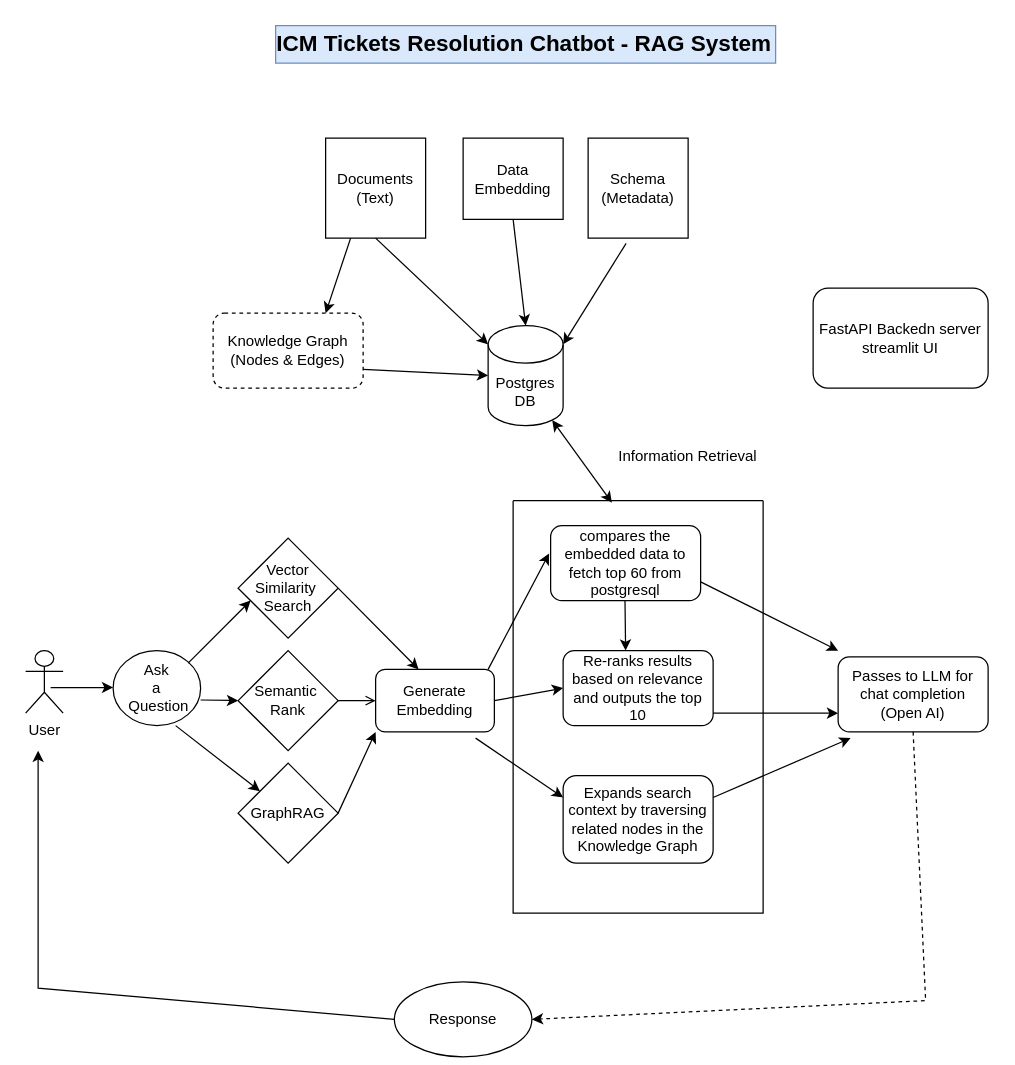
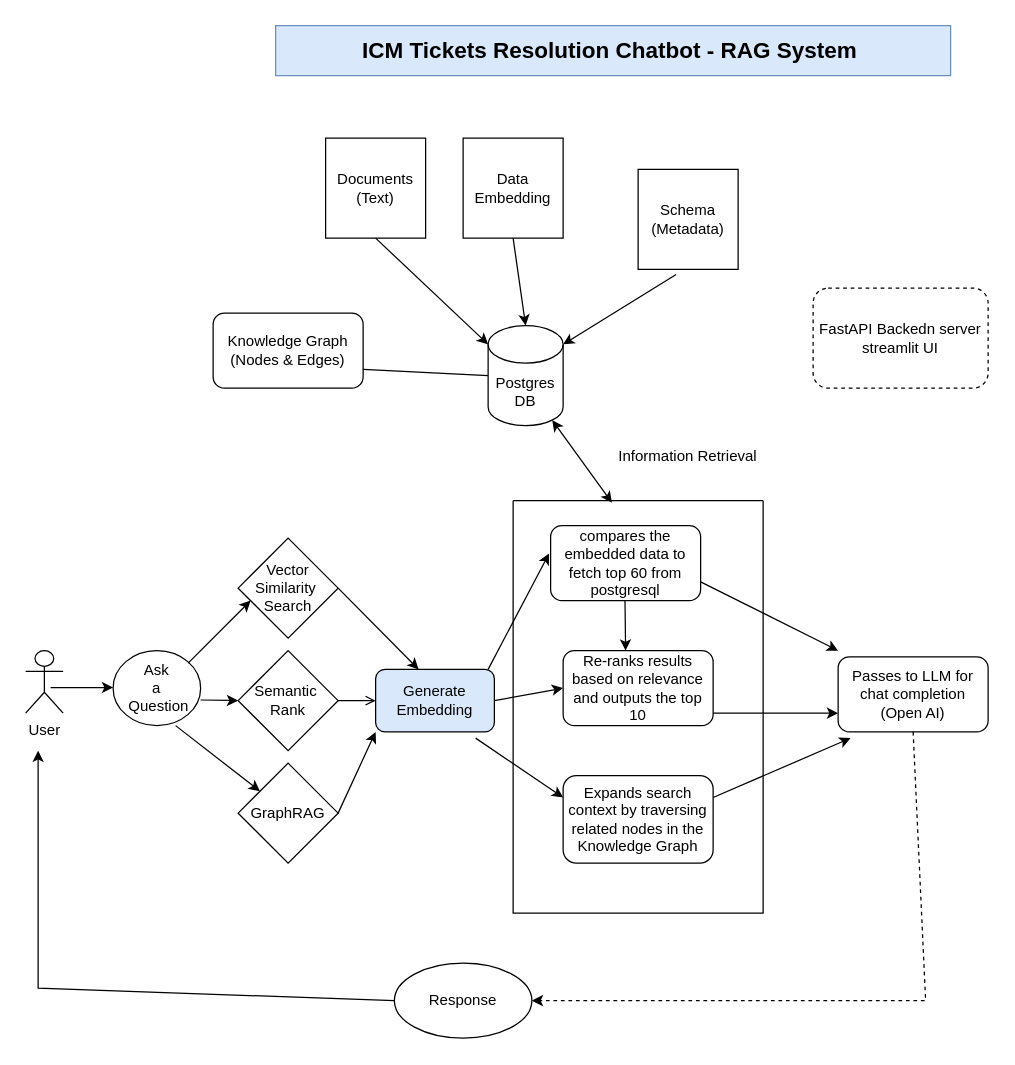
(526, 44) -> (613, 51)
(513, 179) -> (513, 188)
(638, 188) -> (688, 219)
(340, 271) -> none
(901, 338) -> (901, 338)
(288, 351) -> (288, 351)
(478, 375) -> (481, 375)
(435, 701) -> (435, 701)
(463, 1019) -> (463, 1001)
